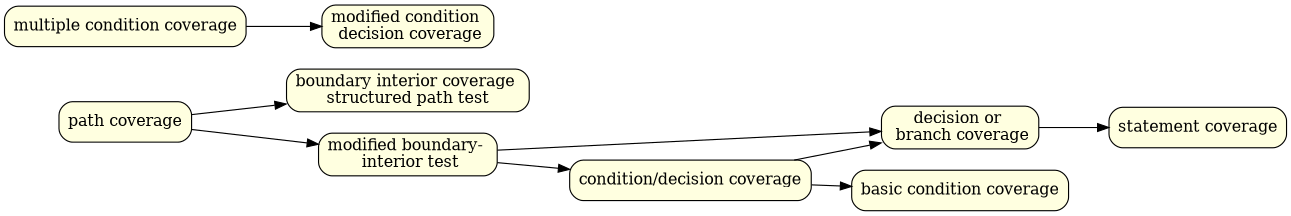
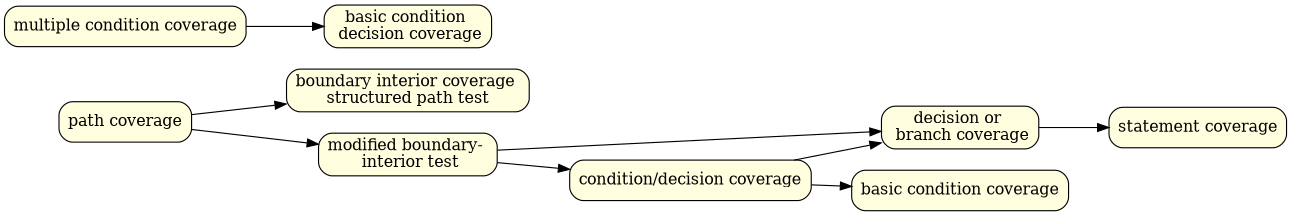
(408, 26) -> (408, 26)
